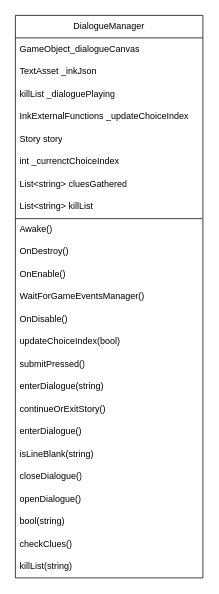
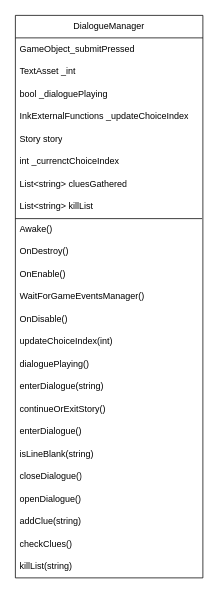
(81, 49) -> (79, 49)
(63, 72) -> (53, 72)
(72, 94) -> (66, 94)
(75, 342) -> (73, 342)
(57, 364) -> (58, 364)
(48, 522) -> (55, 522)
